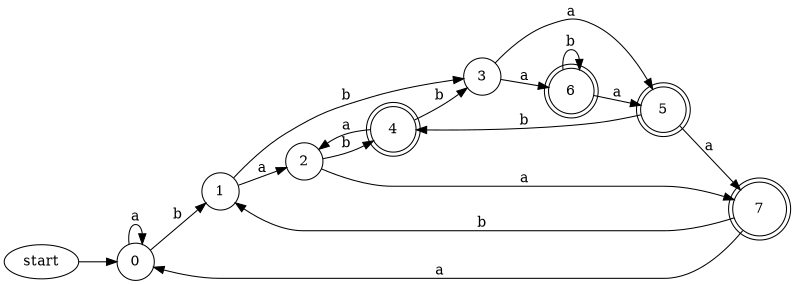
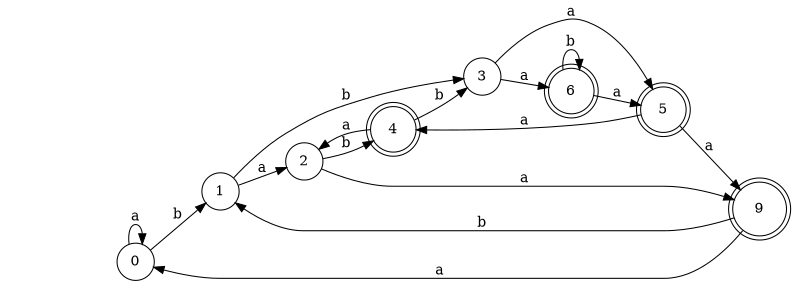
(525, 121) -> (525, 121)
(760, 209) -> (760, 209)
(41, 262) -> none
